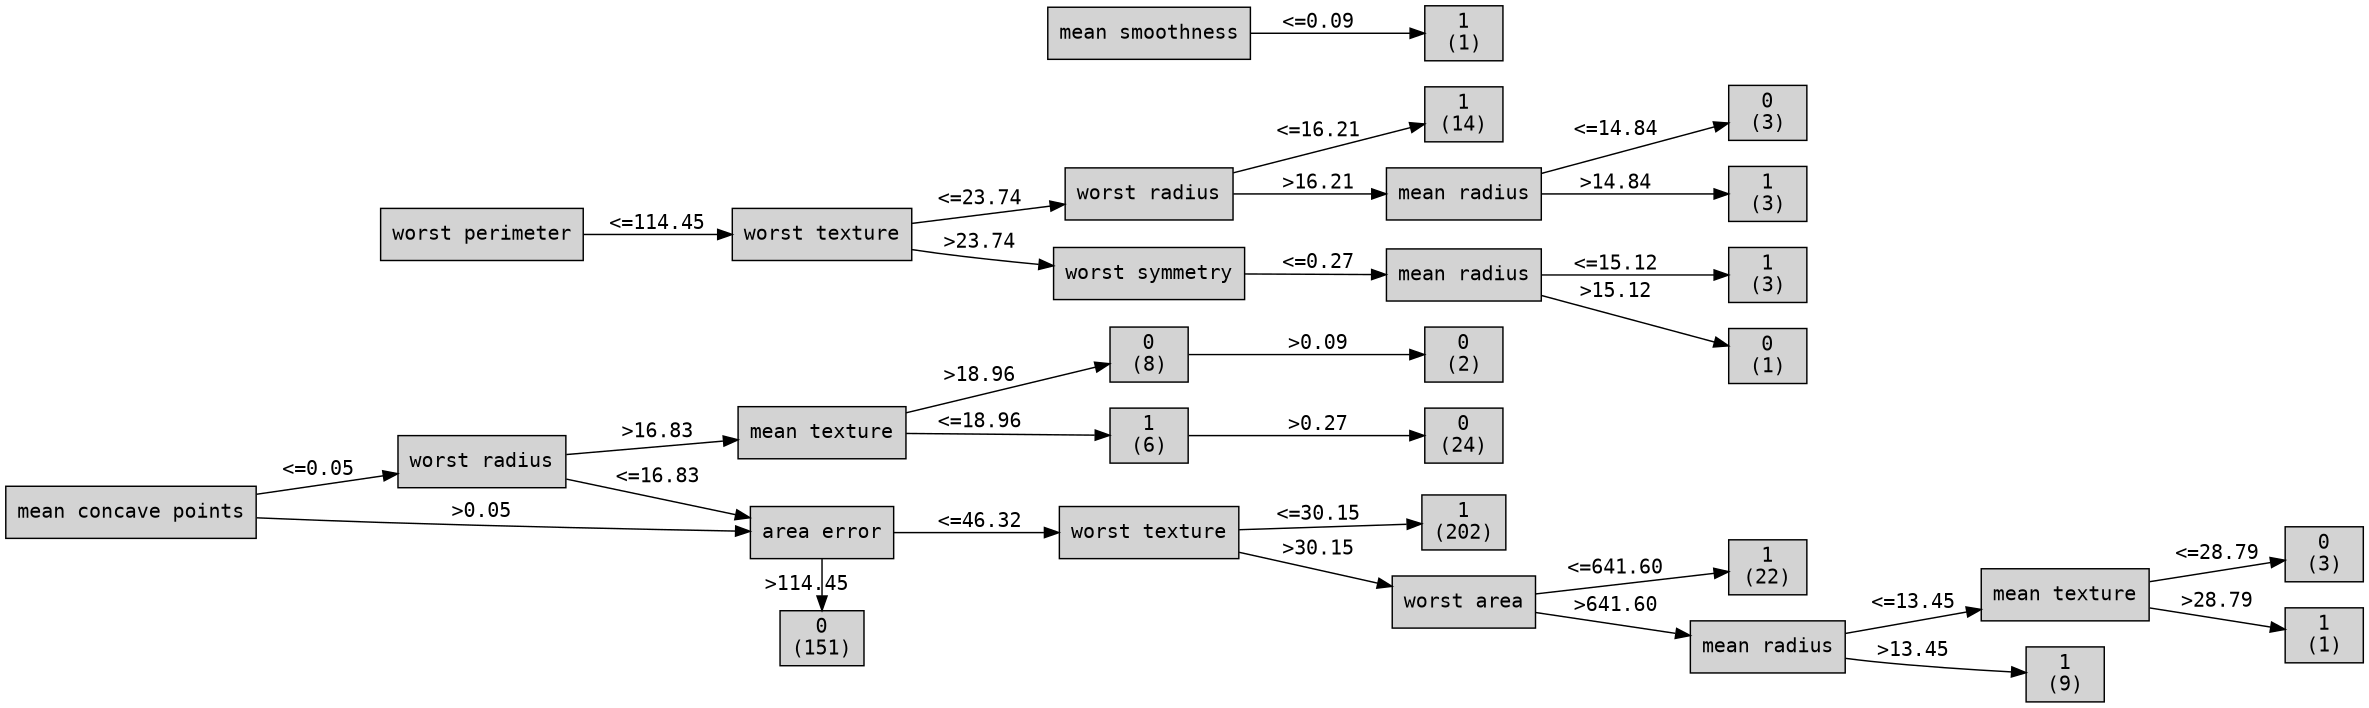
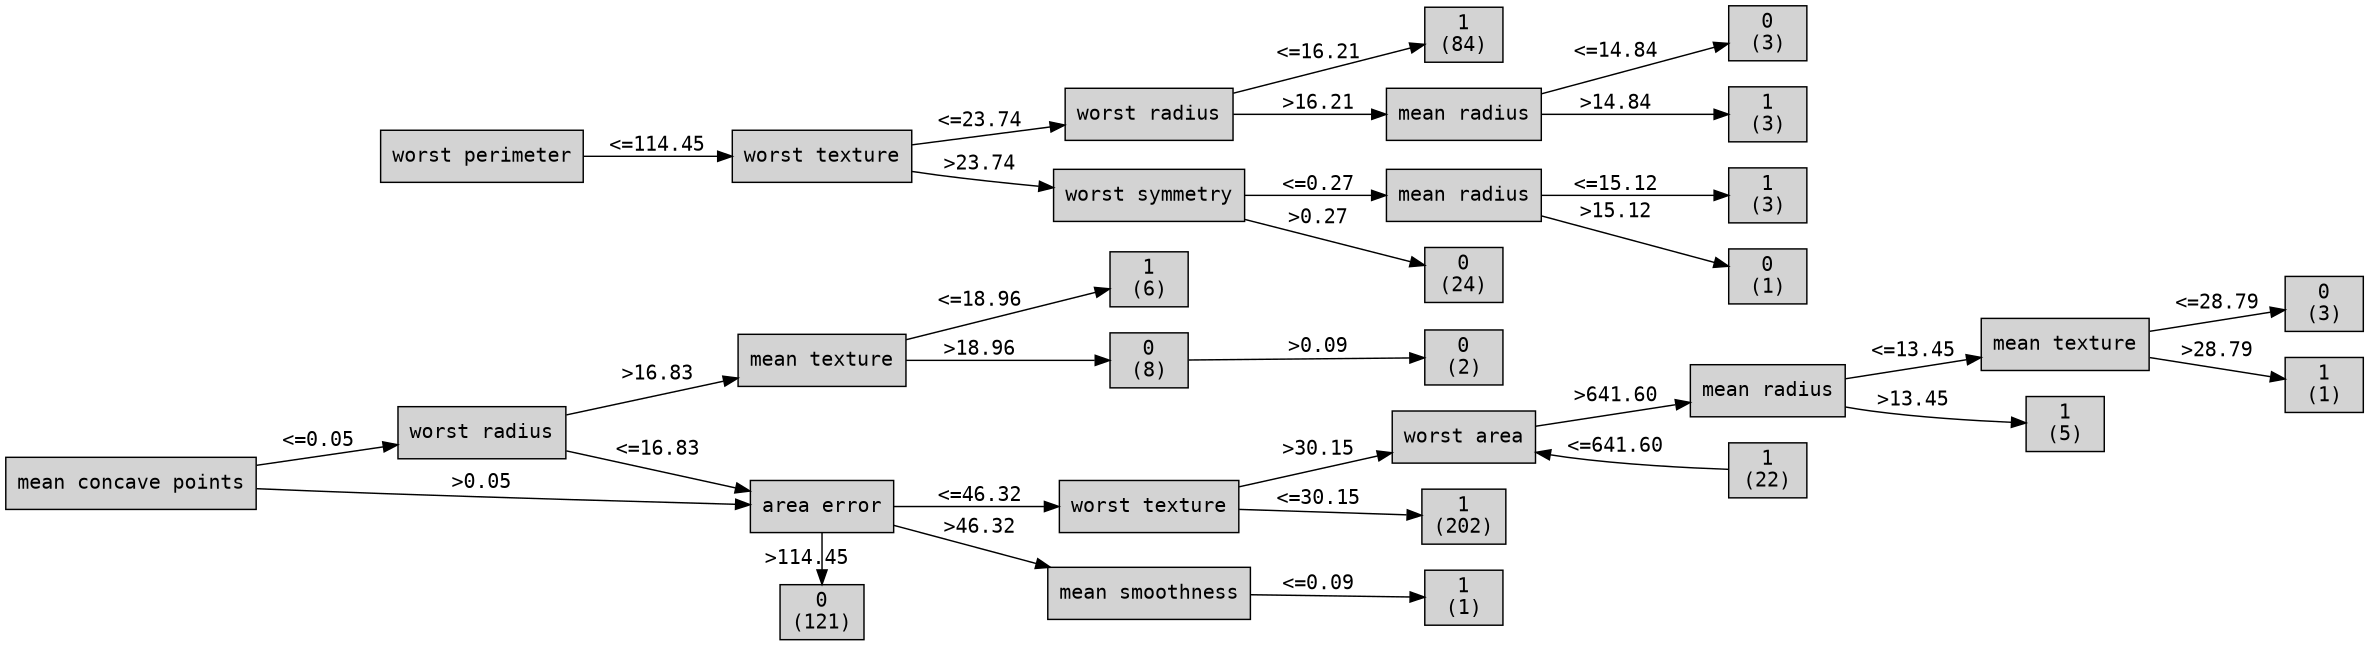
(1464, 114) -> (1464, 35)
(1299, 436) -> (1328, 241)
none -> (965, 544)
(1625, 584) -> (1639, 464)
(822, 638) -> (822, 612)
(2065, 674) -> (2065, 424)
